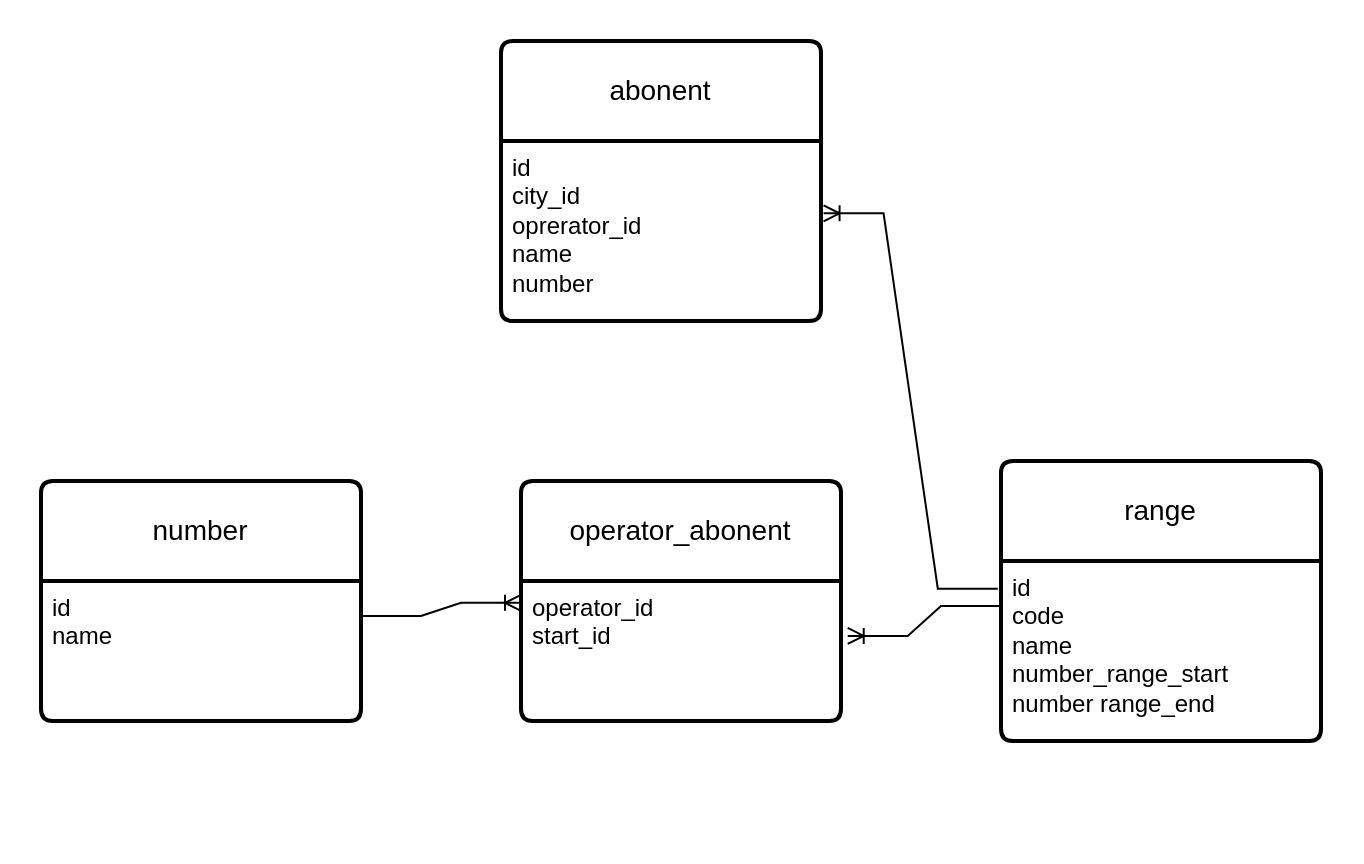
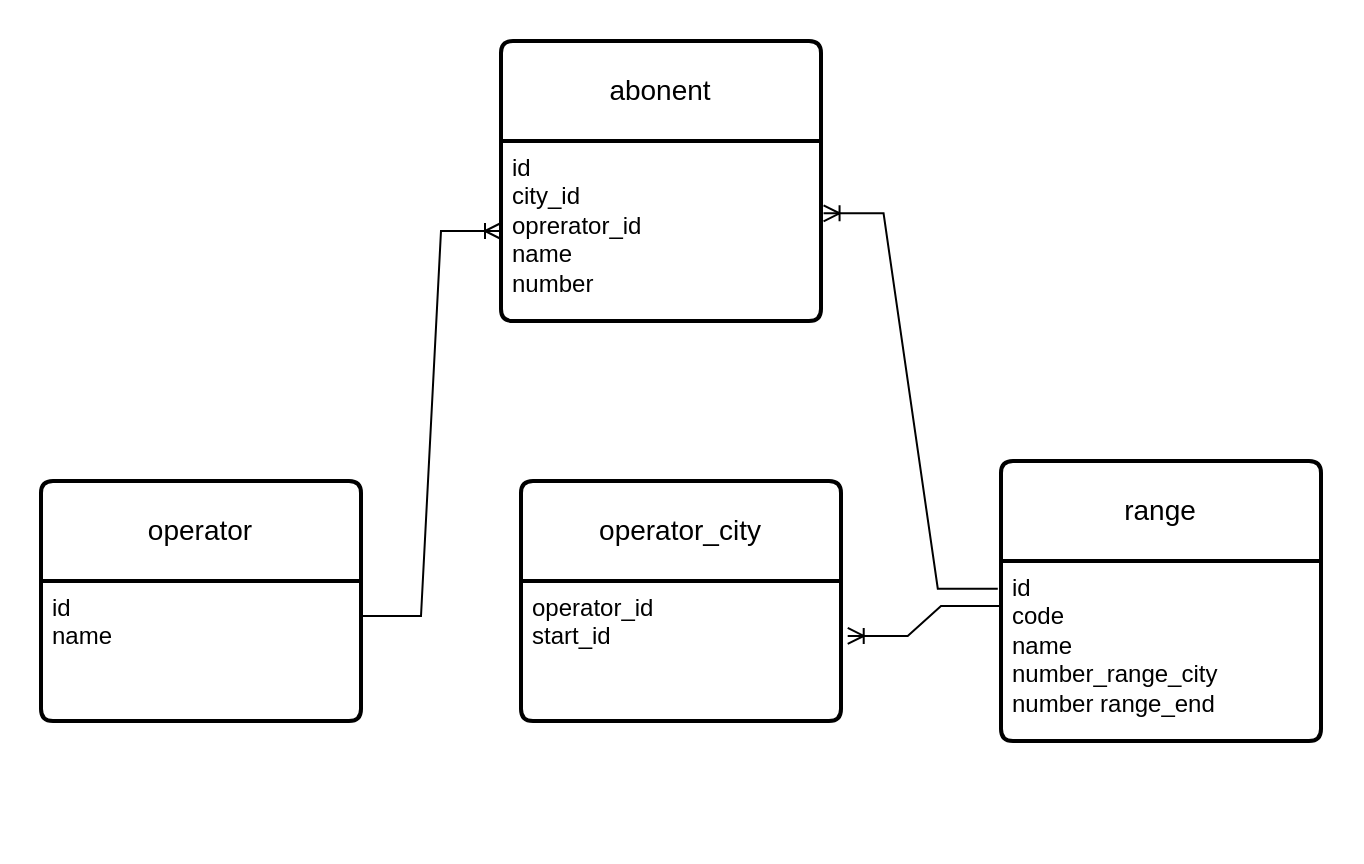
none -> (433, 394)
(201, 531) -> (201, 531)
(681, 531) -> (681, 531)
(470, 603) -> none
(1134, 647) -> (1124, 647)
